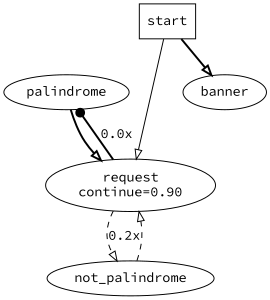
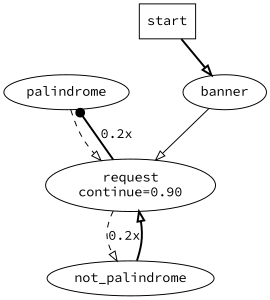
(151, 94) -> (186, 131)
(80, 133) -> (80, 133)
(117, 134) -> (117, 134)
(142, 241) -> (142, 241)
